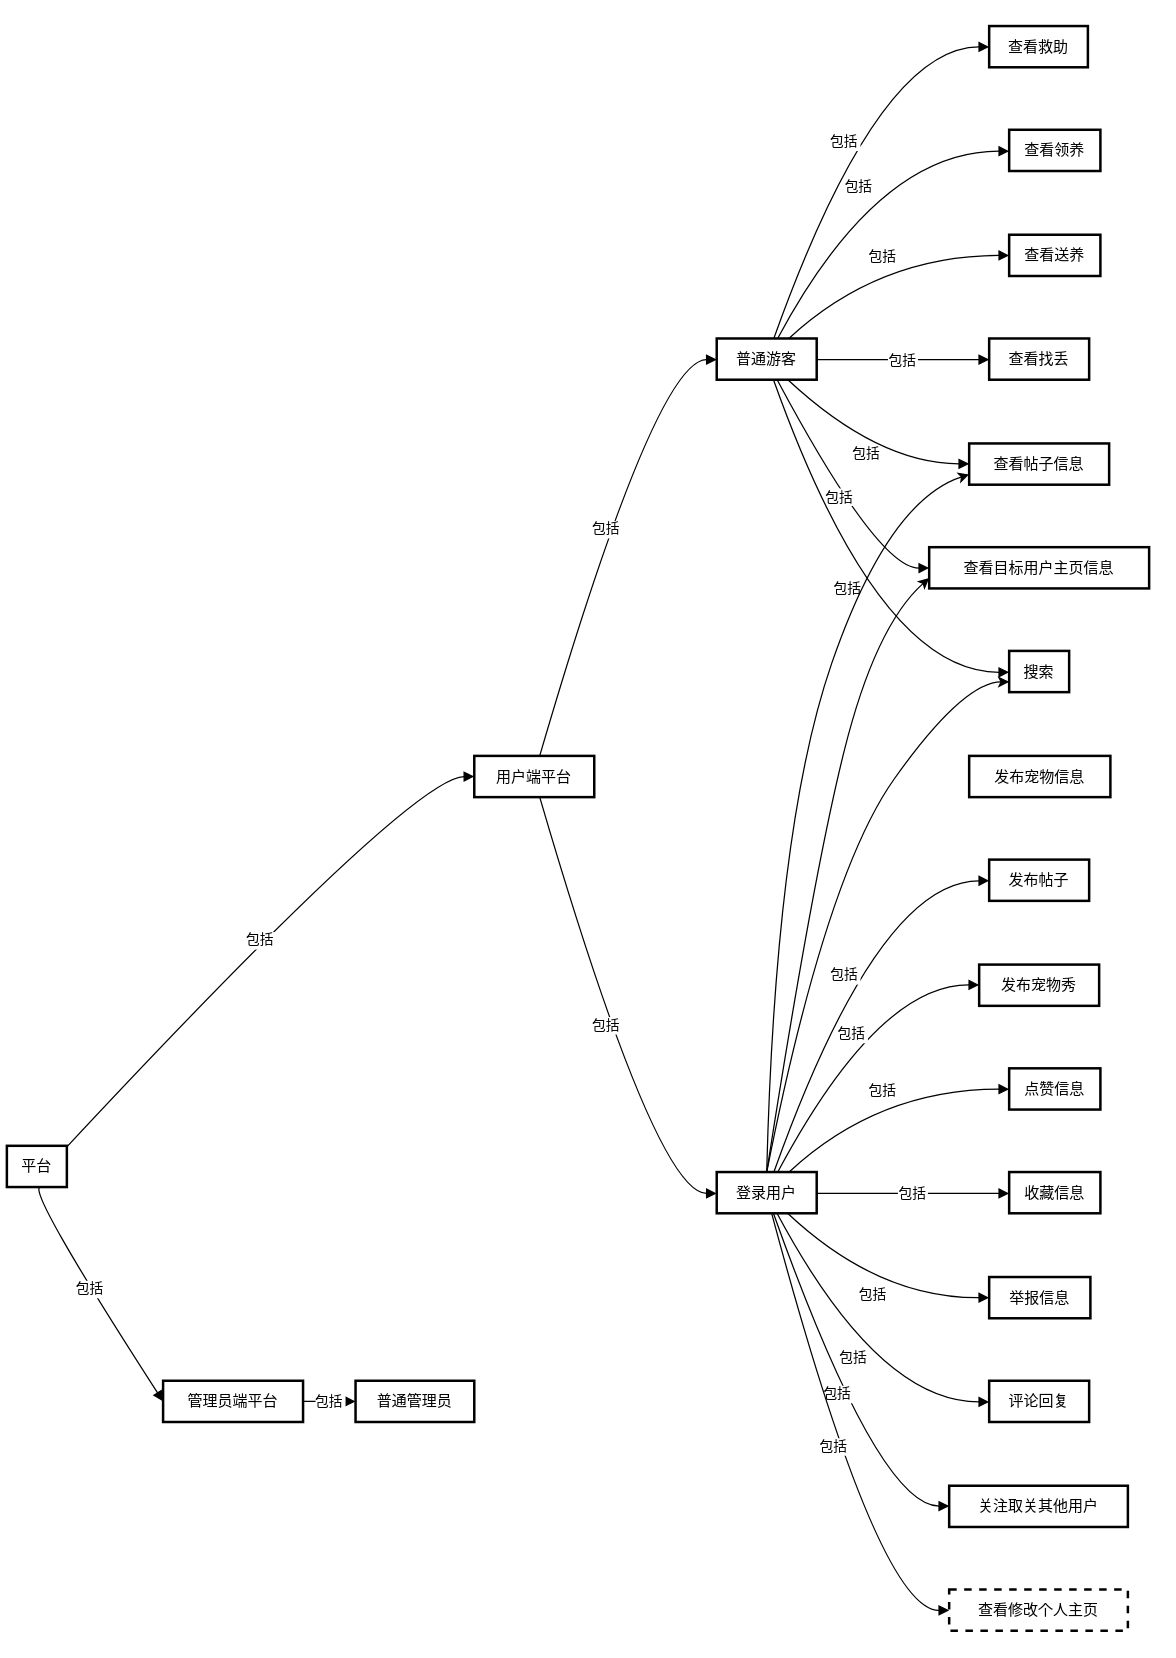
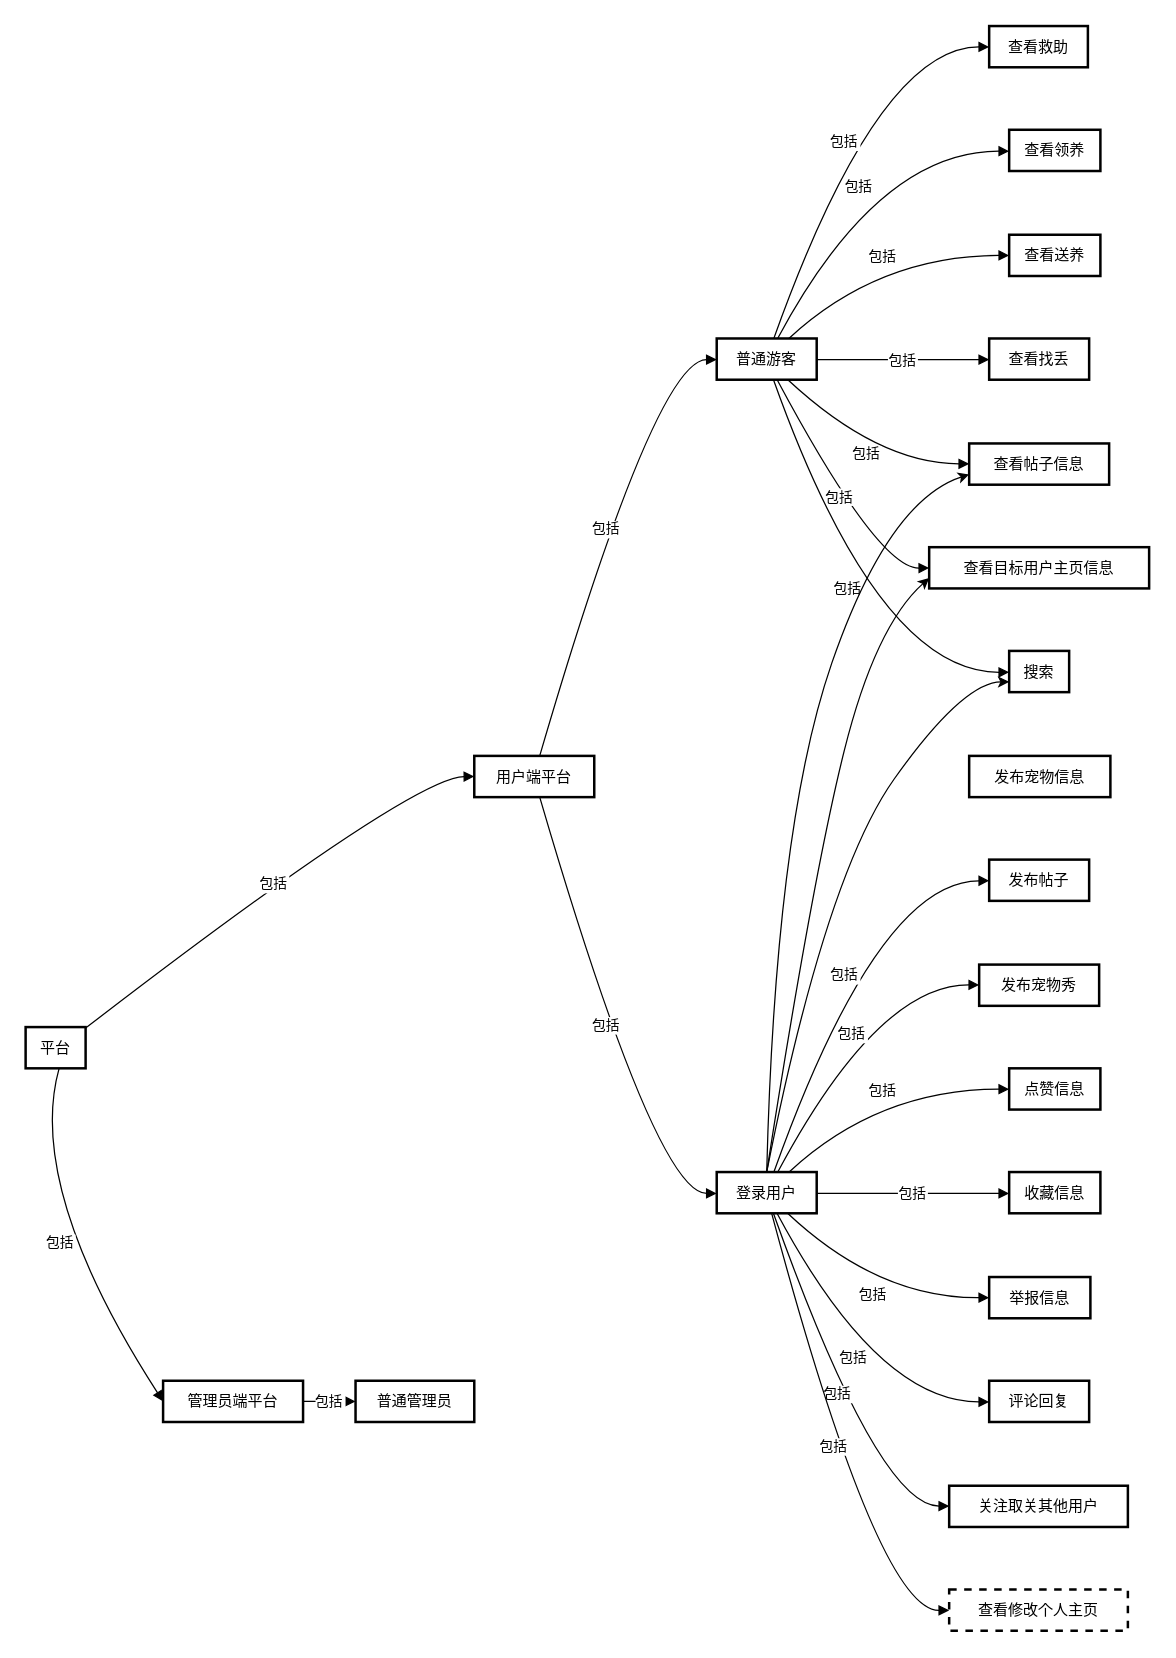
(37, 1166) -> (56, 1048)
